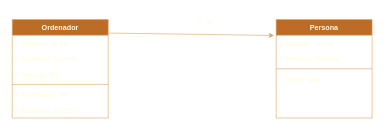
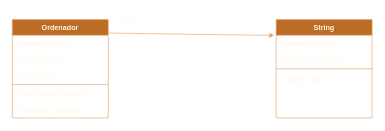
(204, 21) -> (126, 21)
(324, 28) -> (324, 28)
(50, 59) -> (41, 59)
(46, 95) -> (54, 95)
